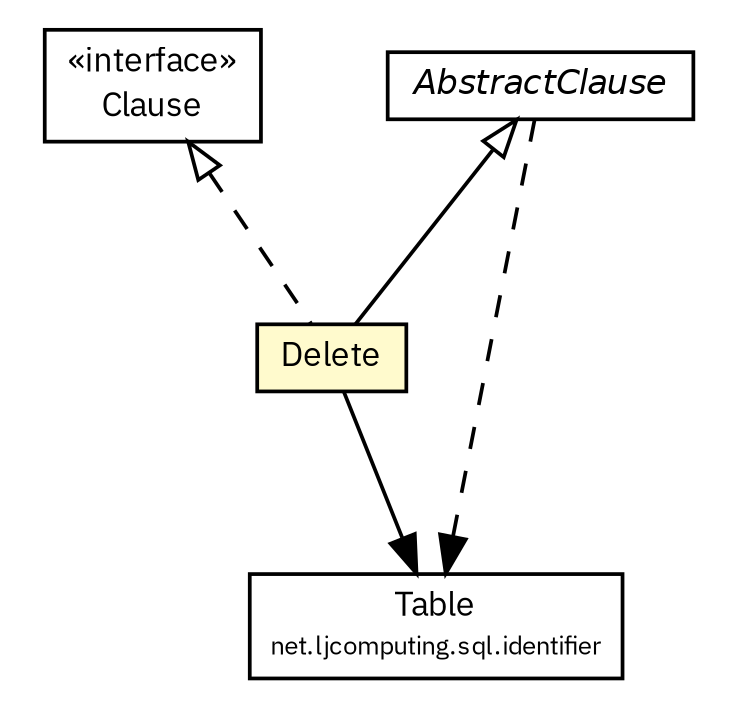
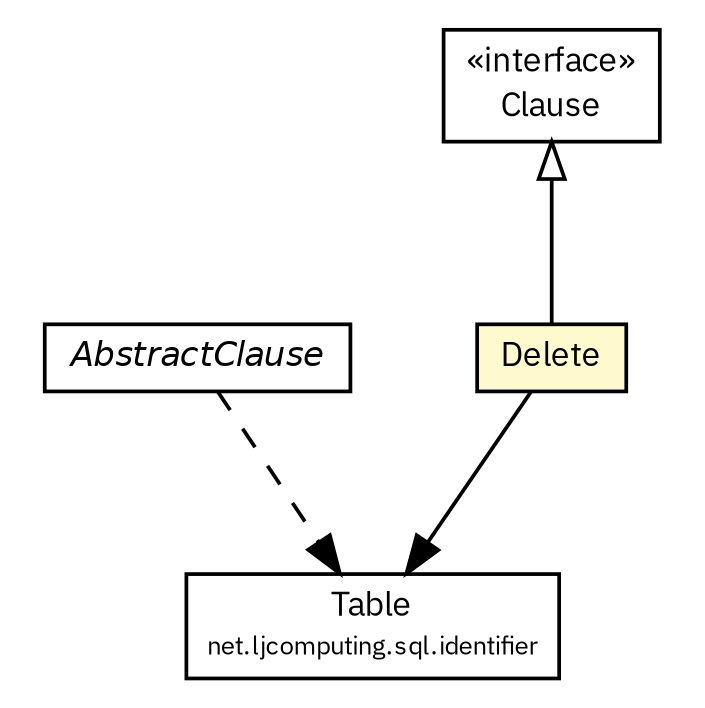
(424, 237) -> none
(260, 248) -> (552, 251)
